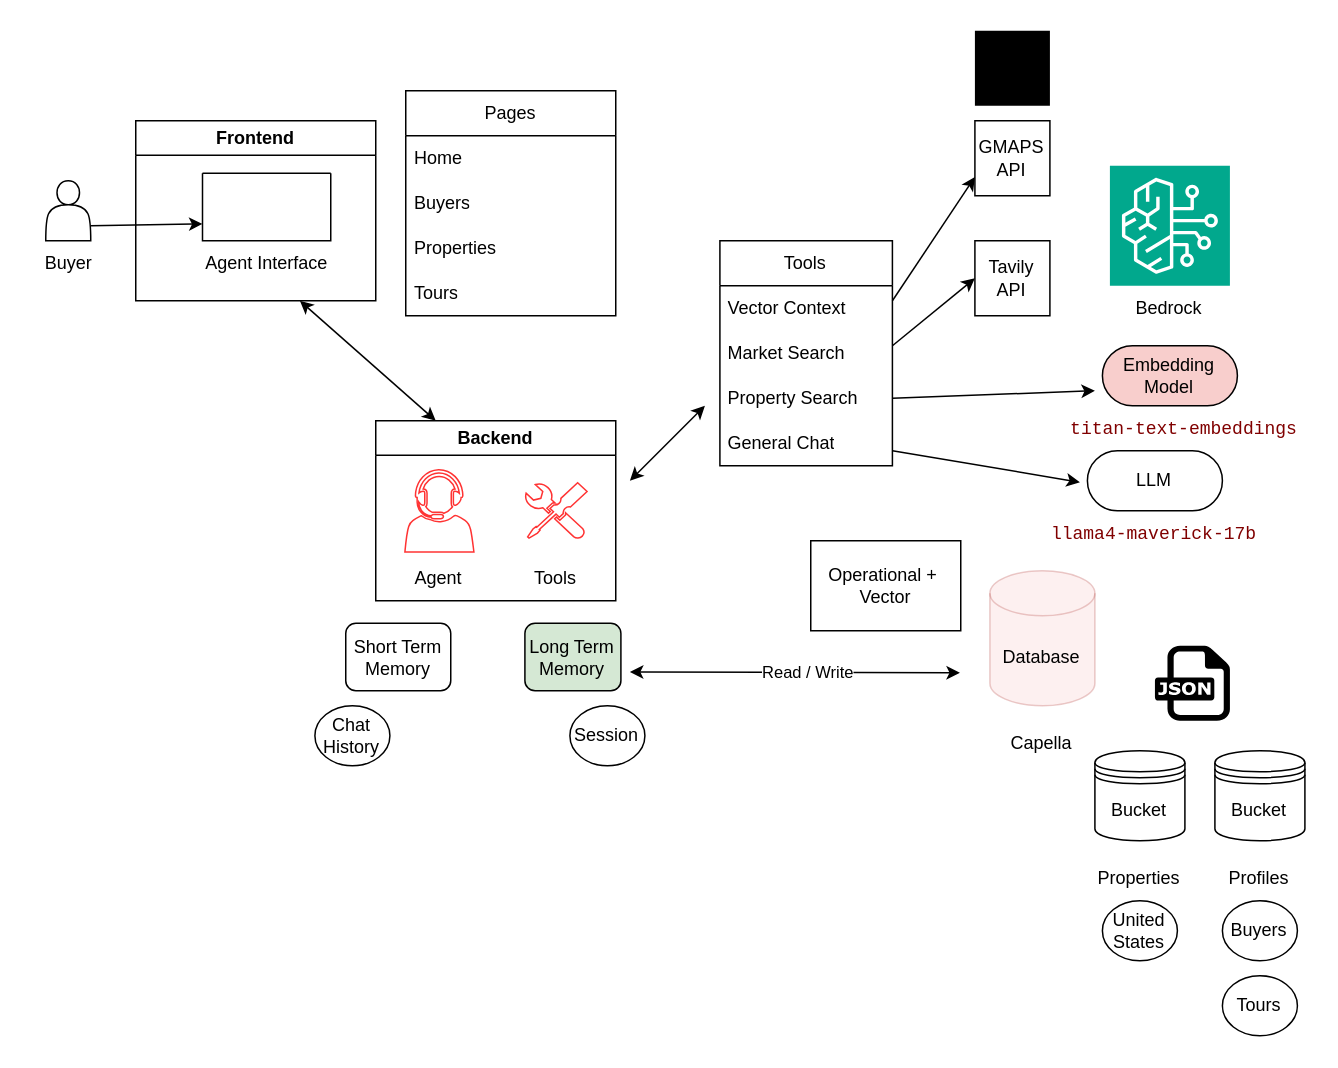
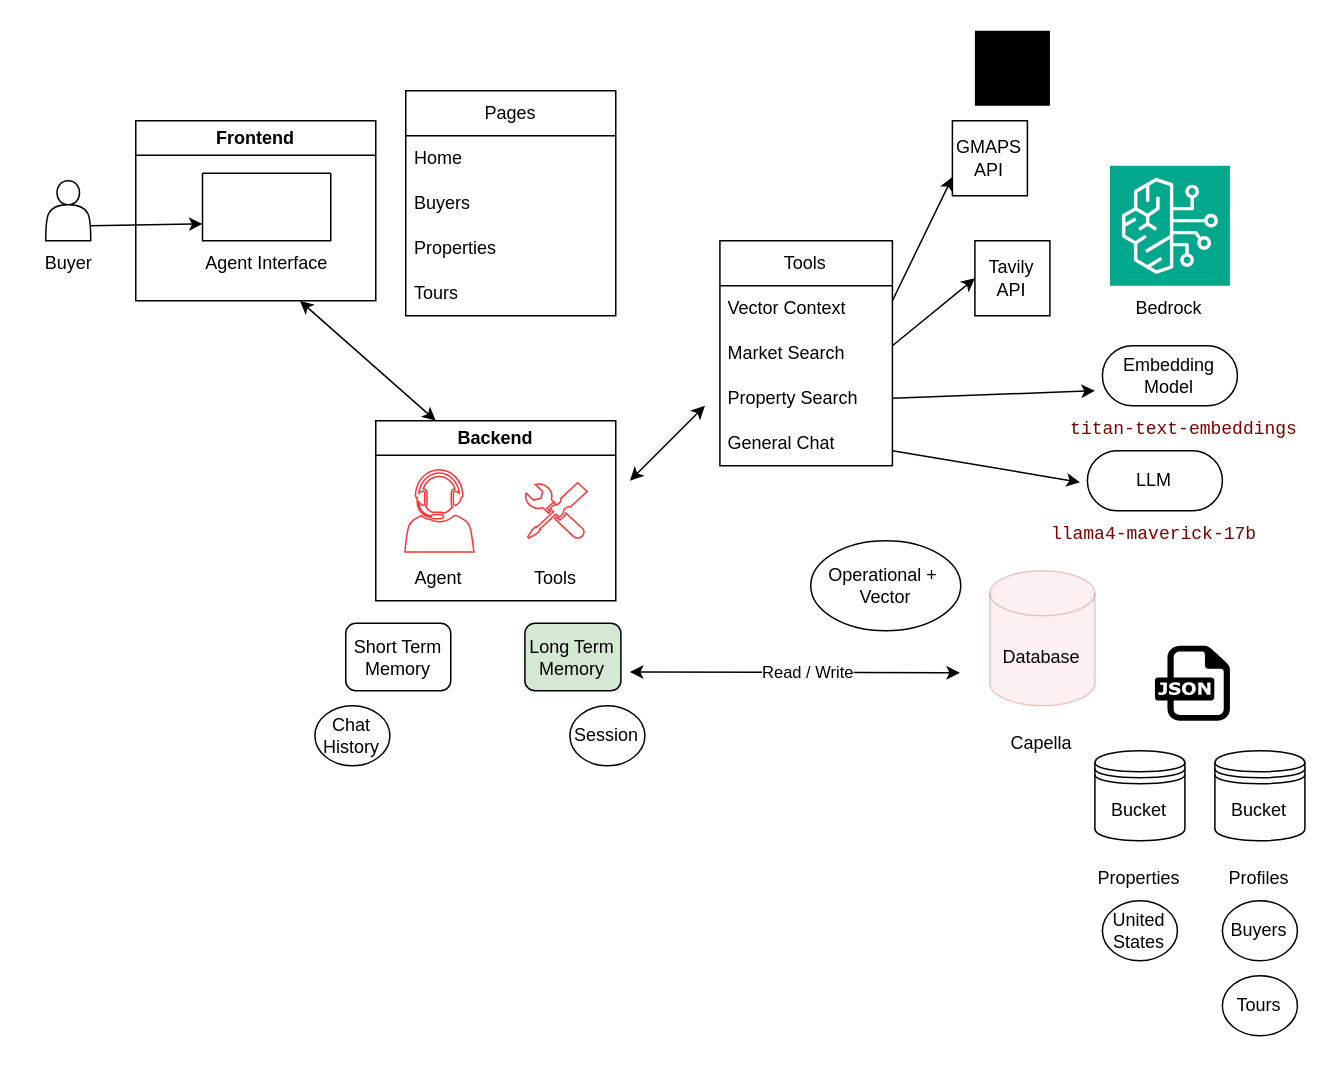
(1012, 158) -> (990, 158)
(1170, 376) -> (1170, 376)
(886, 586) -> (886, 586)
